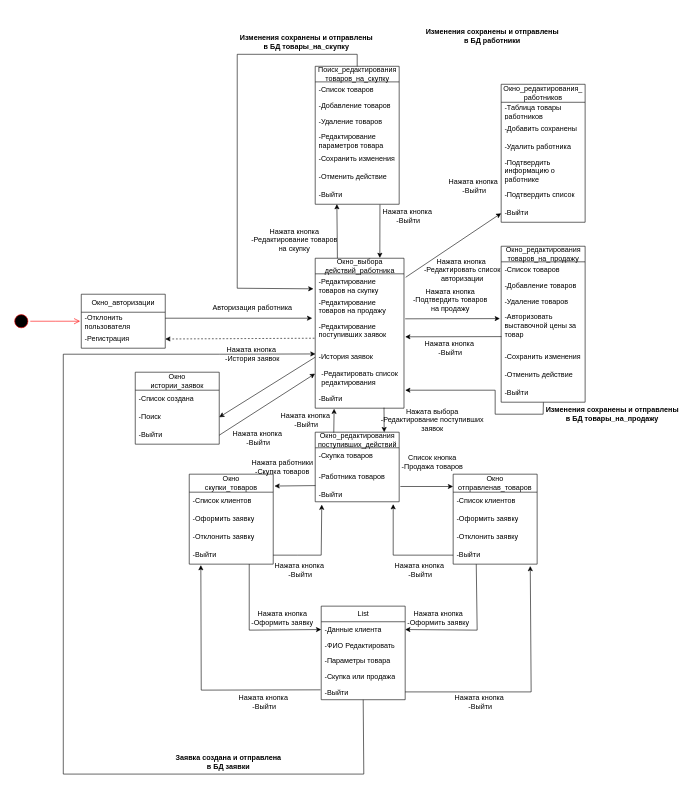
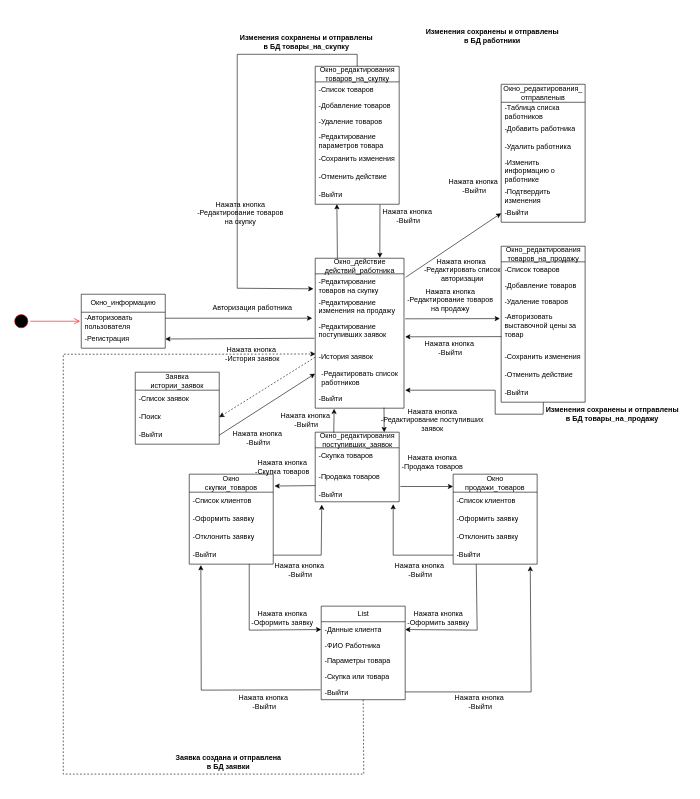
(358, 74) -> (358, 74)
(543, 93) -> (543, 93)
(544, 111) -> (544, 111)
(542, 129) -> (542, 129)
(544, 171) -> (544, 171)
(542, 195) -> (544, 195)
(294, 240) -> (240, 213)
(360, 266) -> (360, 266)
(451, 300) -> (451, 300)
(123, 303) -> (123, 303)
(360, 307) -> (360, 307)
(124, 321) -> (124, 321)
(241, 339) -> (241, 339)
(360, 378) -> (360, 378)
(177, 381) -> (177, 381)
(269, 386) -> (269, 386)
(168, 399) -> (166, 399)
(433, 420) -> (433, 420)
(358, 440) -> (358, 440)
(433, 462) -> (433, 462)
(283, 467) -> (283, 467)
(354, 477) -> (350, 477)
(495, 483) -> (495, 483)
(63, 629) -> (63, 629)
(360, 646) -> (352, 646)
(361, 677) -> (359, 677)
